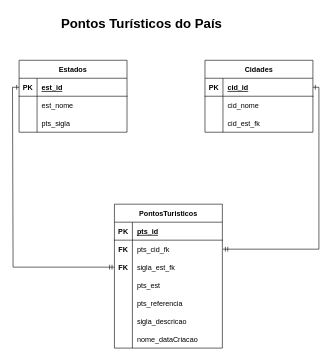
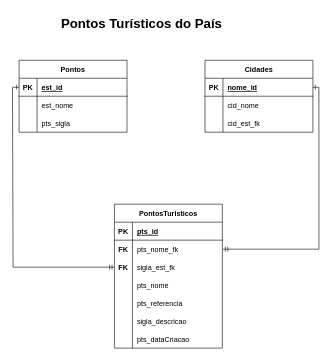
(73, 70) -> (73, 70)
(238, 88) -> (241, 88)
(156, 250) -> (159, 250)
(151, 286) -> (153, 286)
(168, 340) -> (166, 340)
